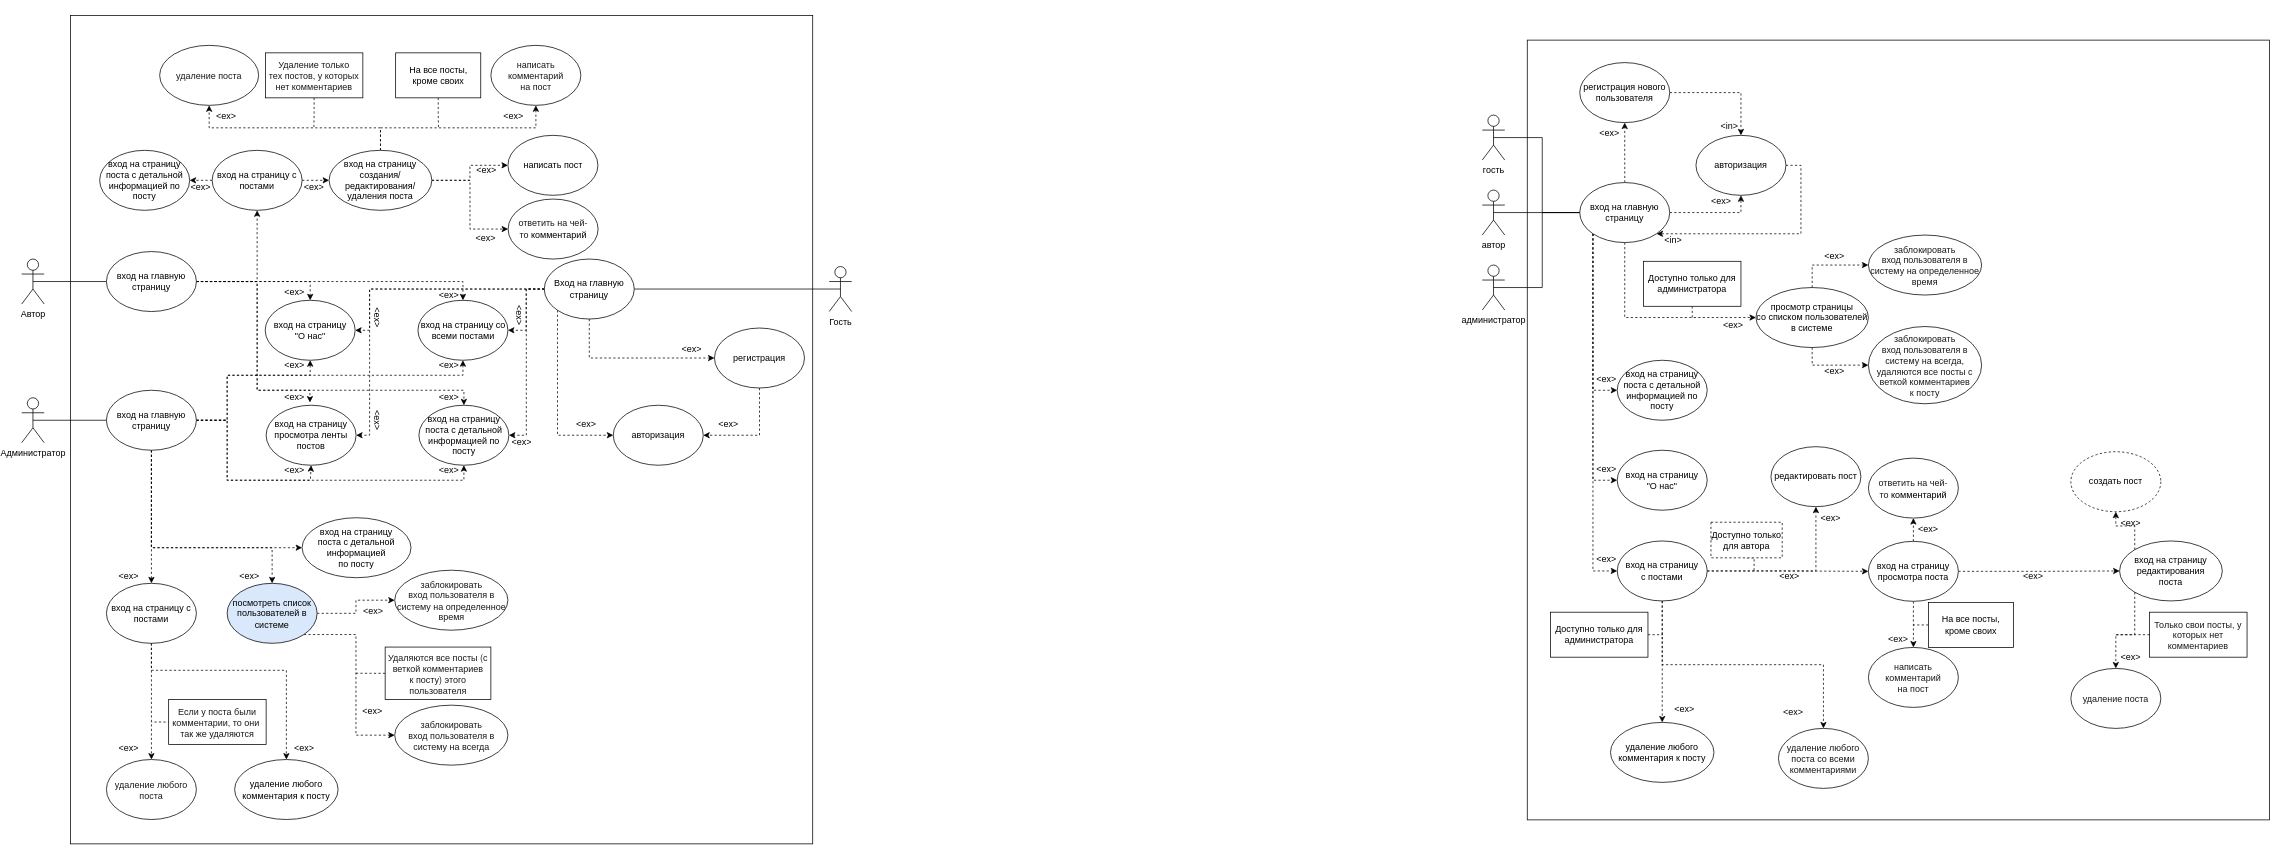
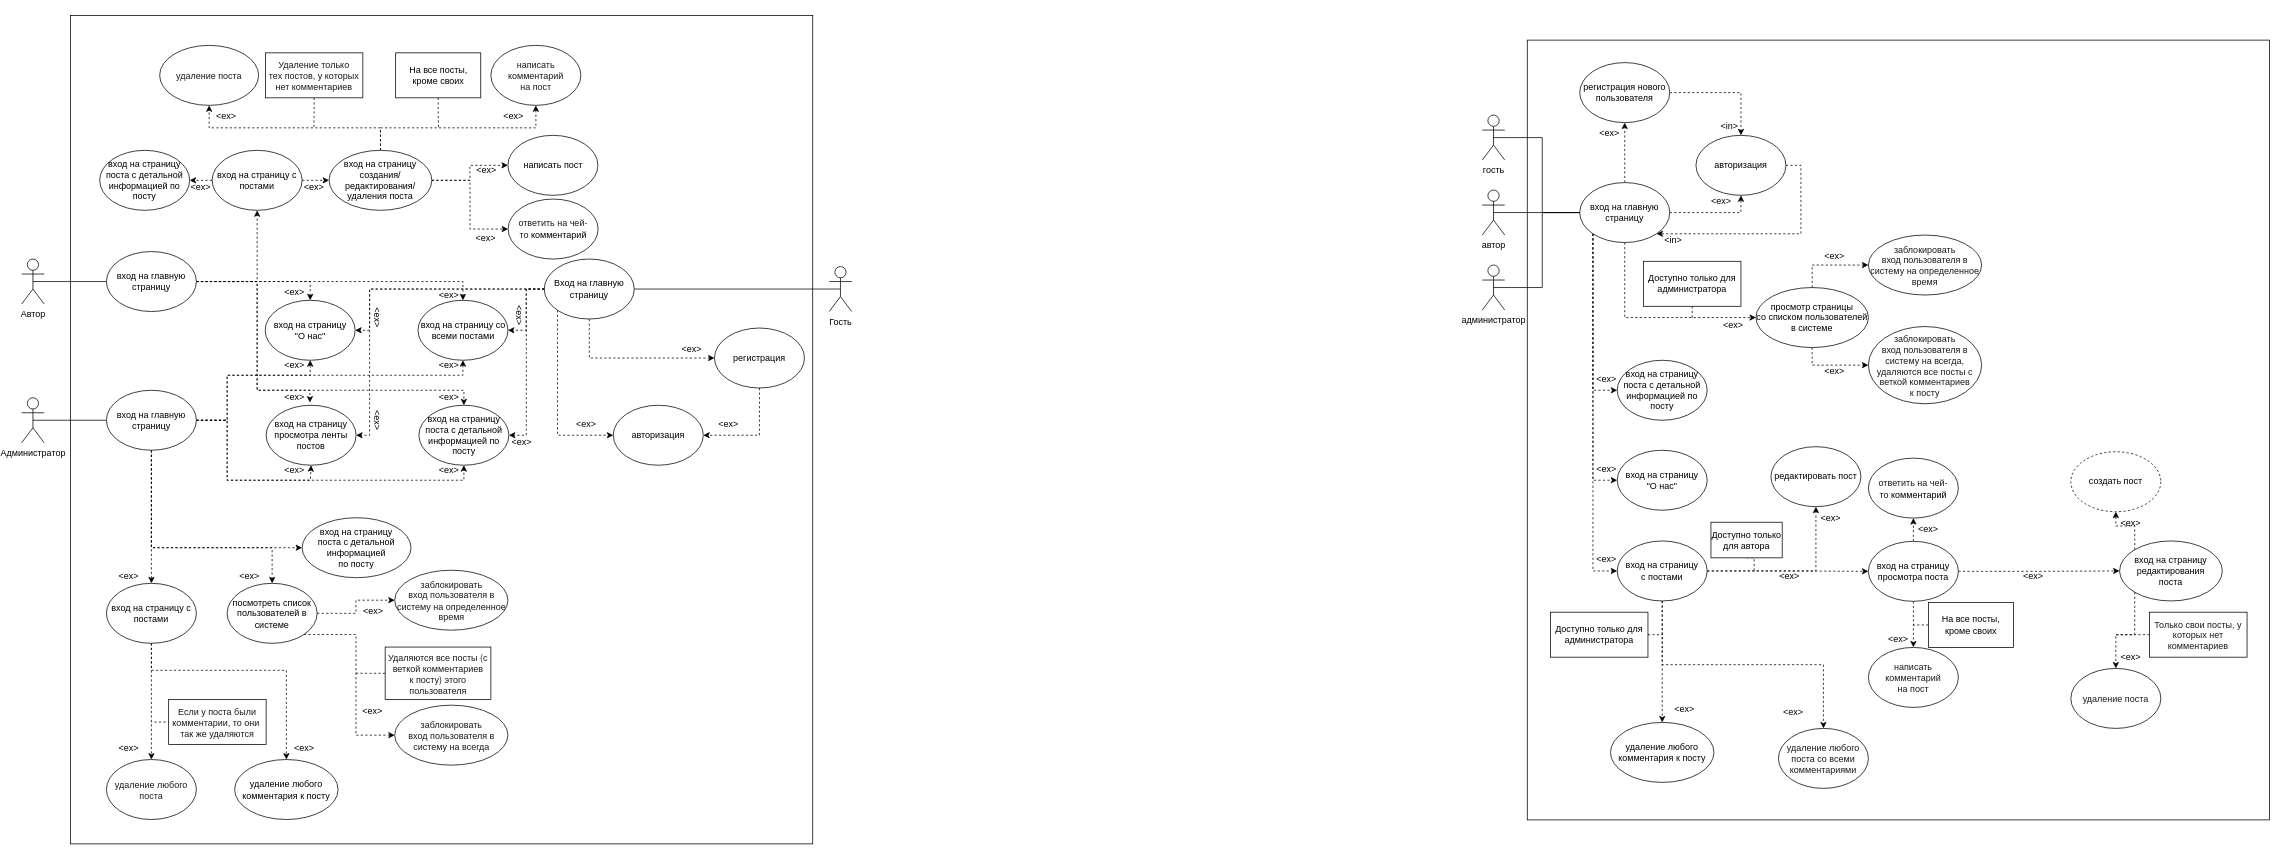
(1747, 540) -> (1747, 540)
(272, 614) -> (272, 614)
